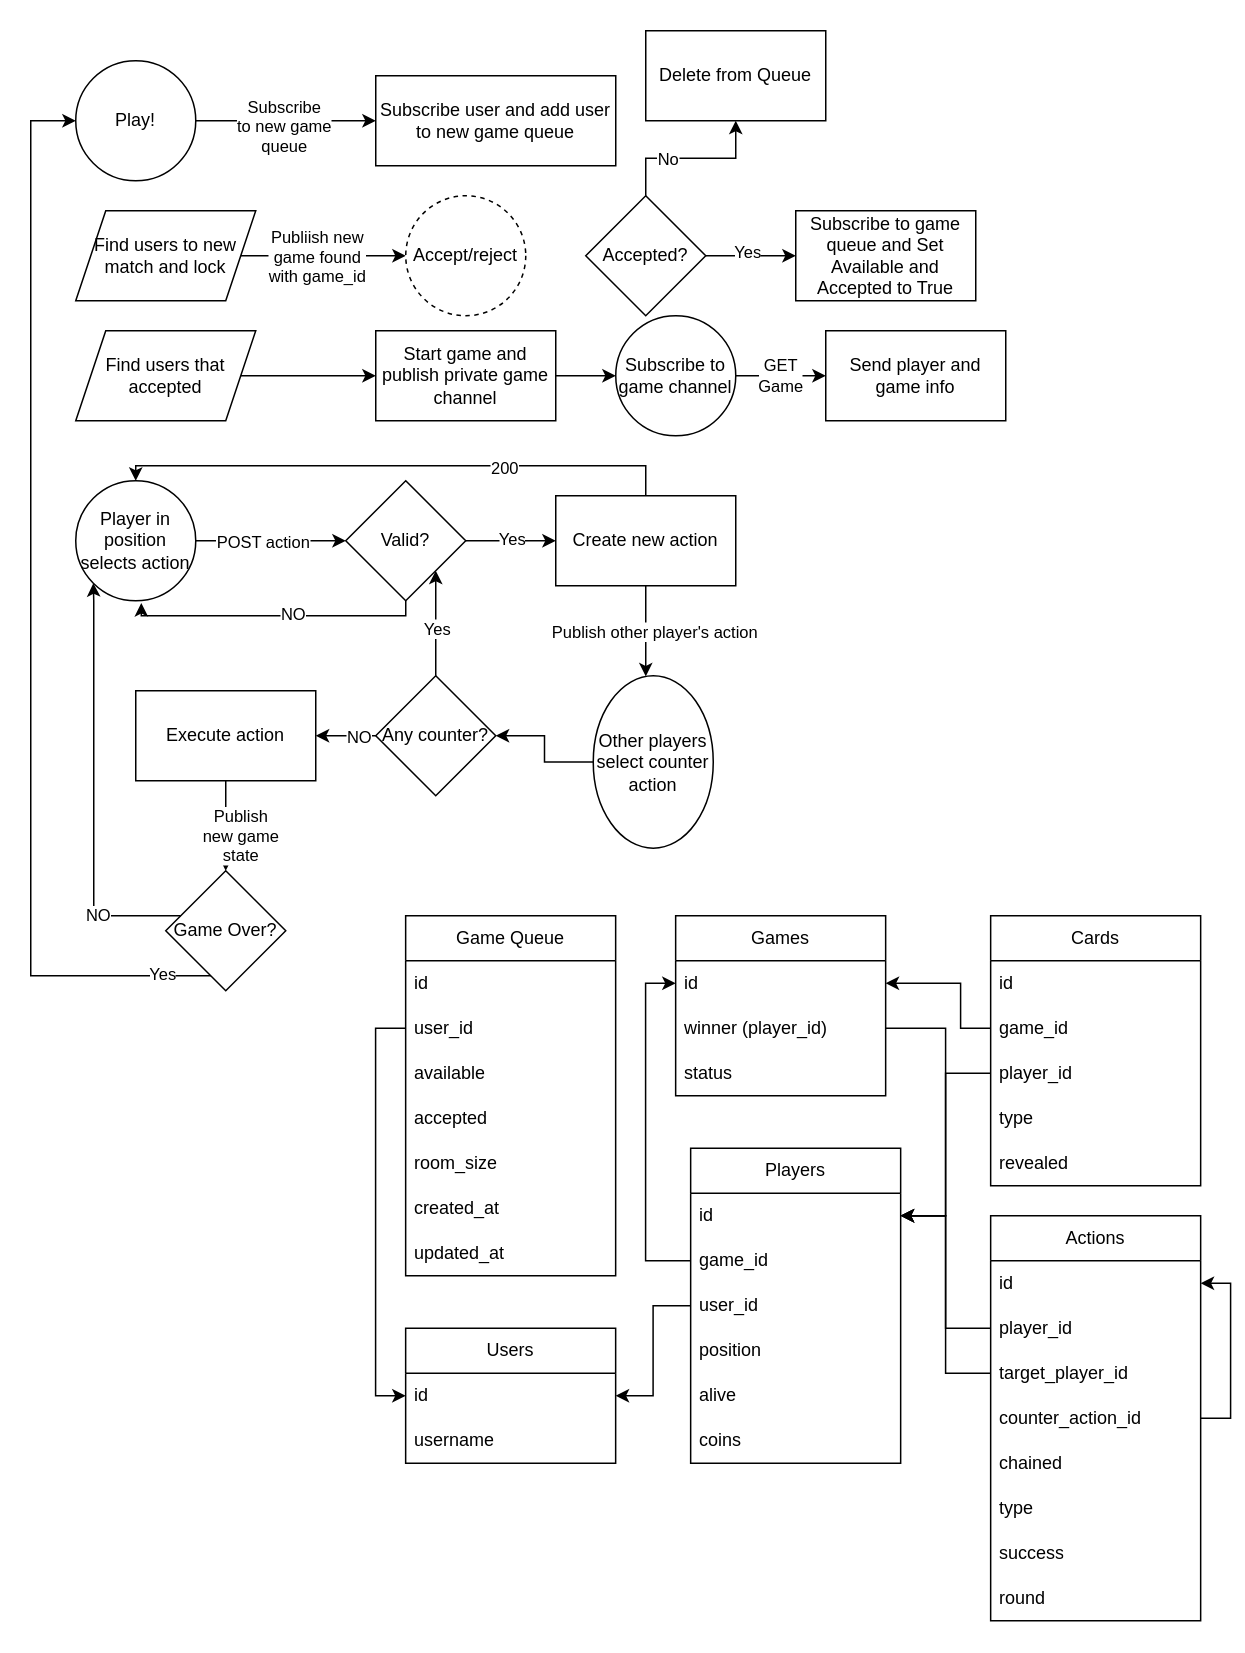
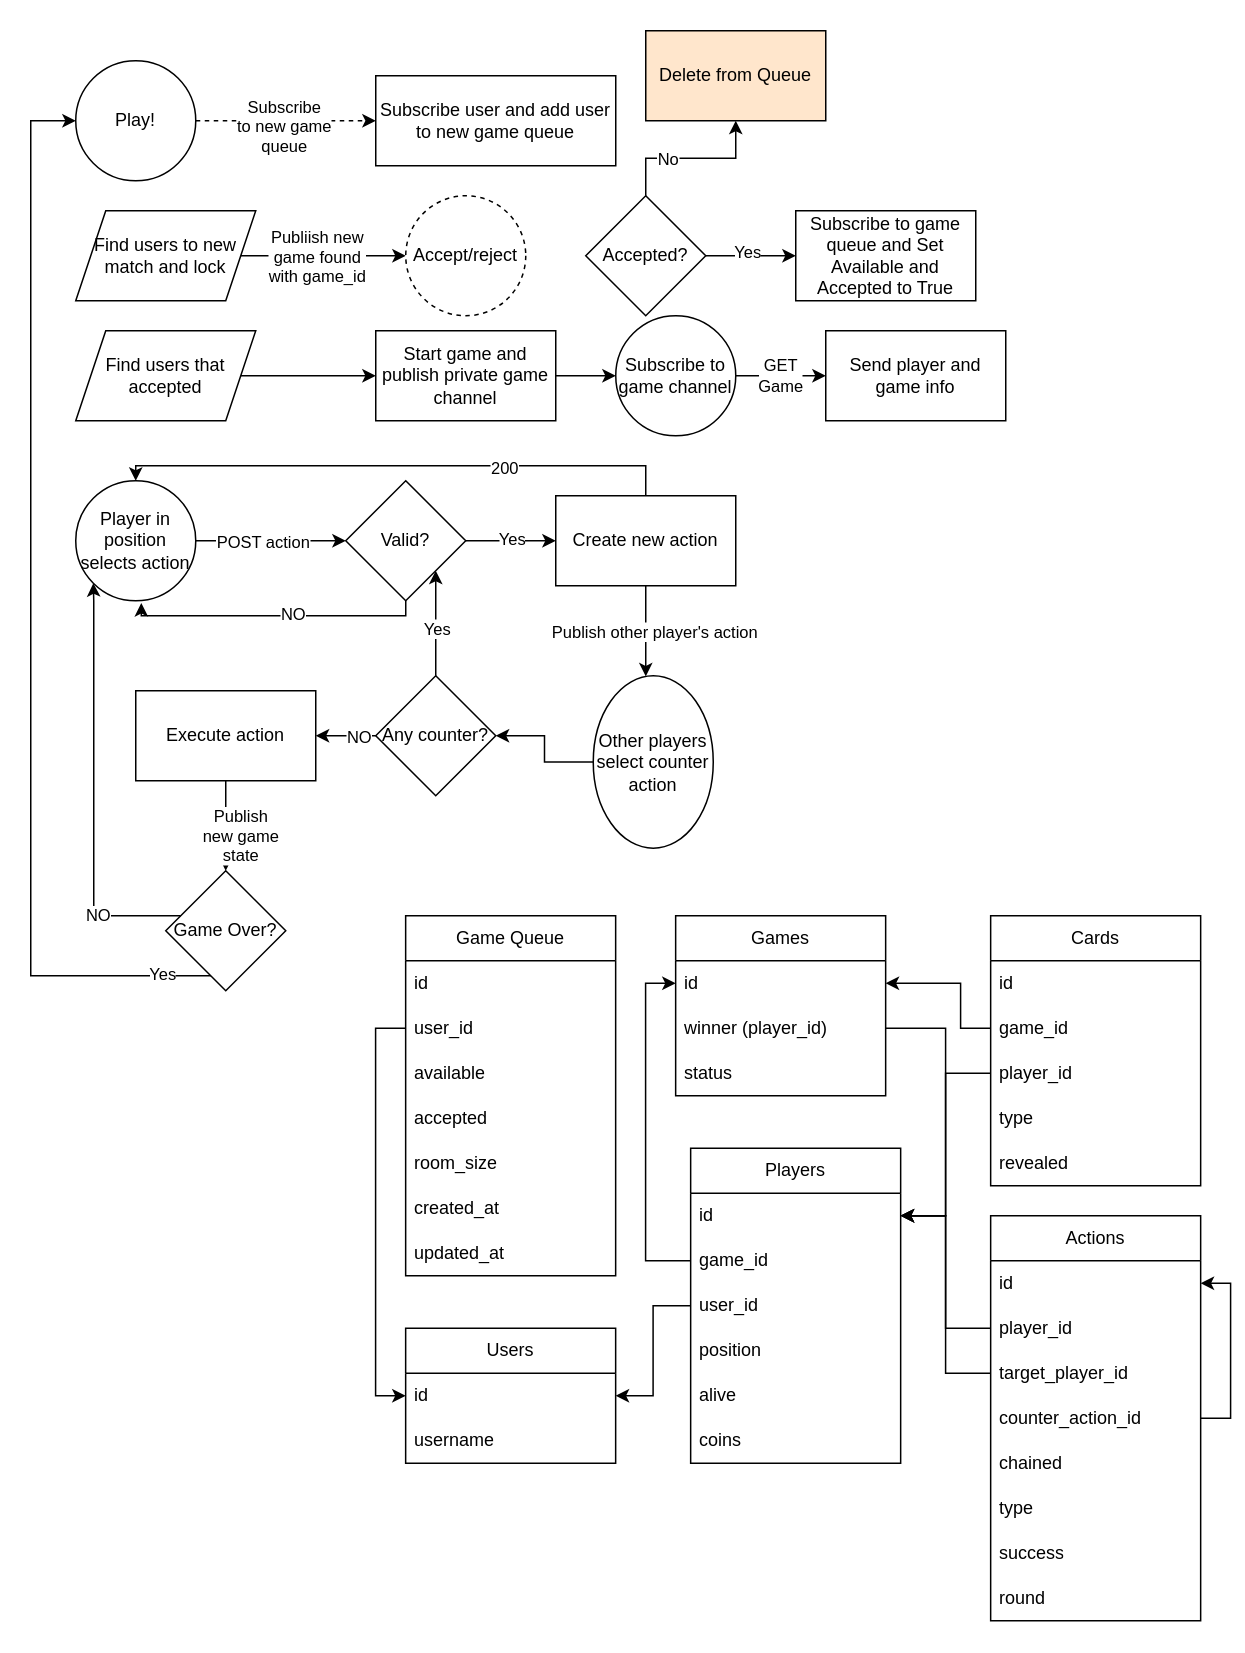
(736, 76) -> (736, 76)
(218, 121) -> (218, 121)
